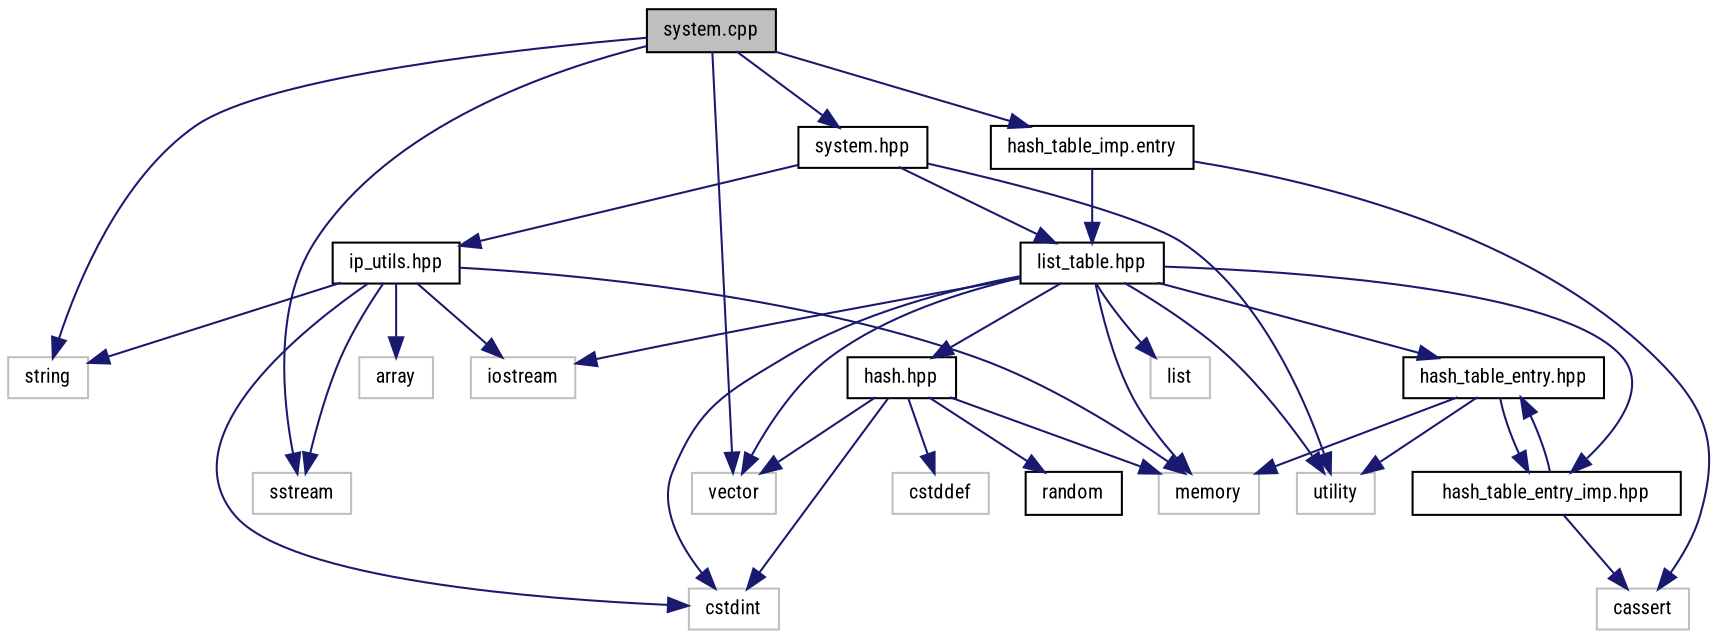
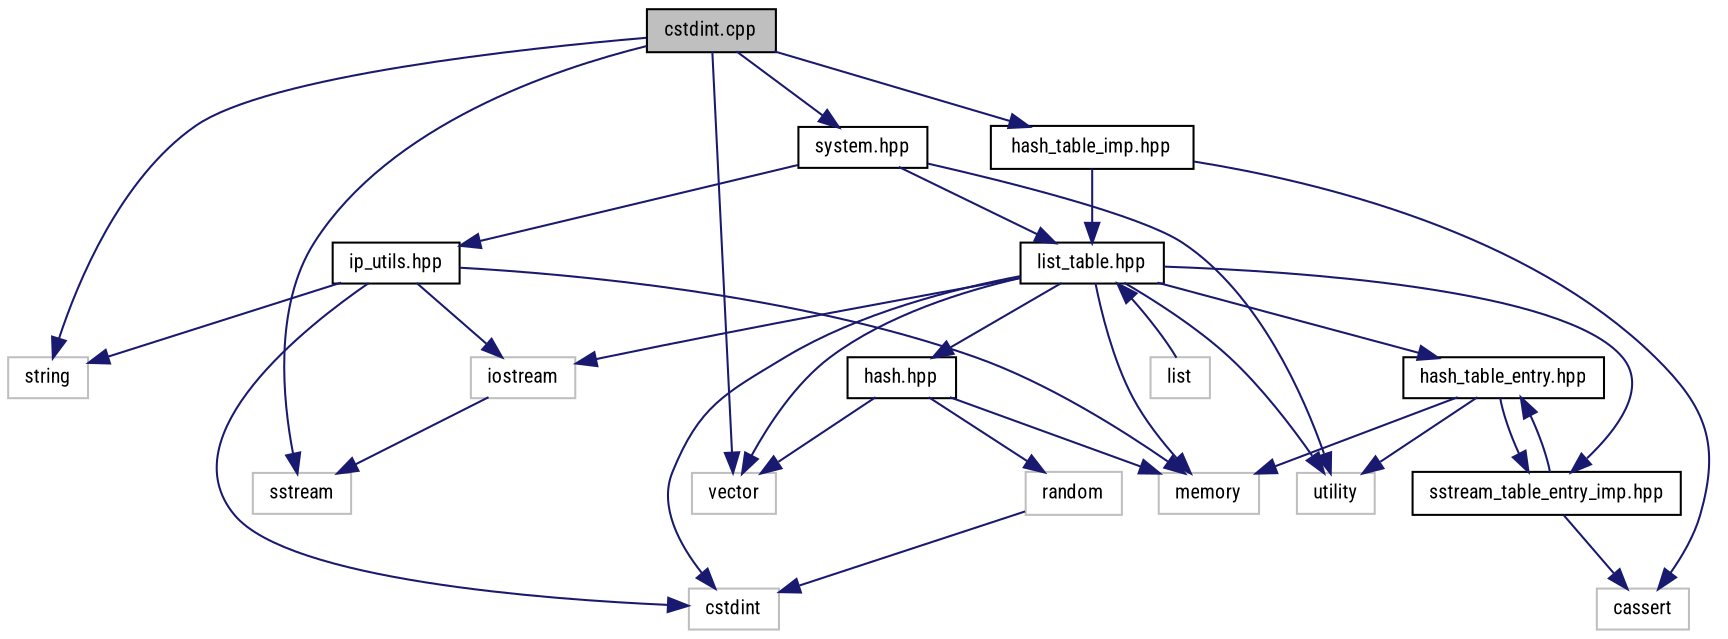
(711, 31) -> (711, 31)
(1092, 147) -> (1092, 147)
(1117, 314) -> (1155, 327)
(338, 364) -> (422, 431)
(396, 378) -> none
(824, 485) -> (912, 548)
(941, 493) -> none
(1074, 493) -> (1074, 493)
(1547, 493) -> (1547, 493)
